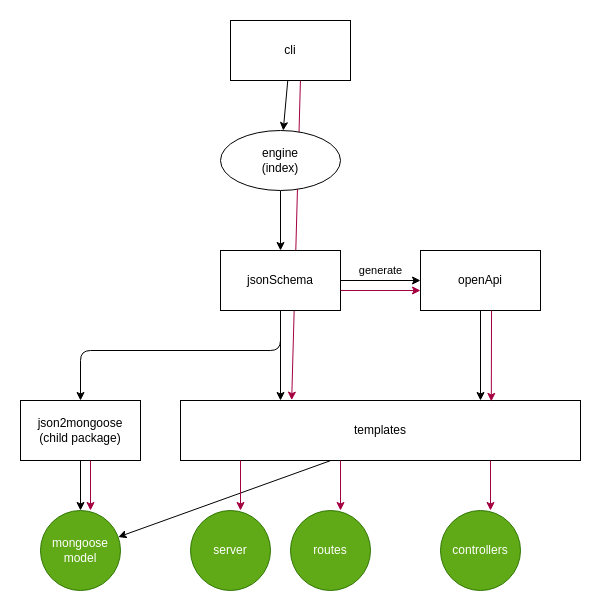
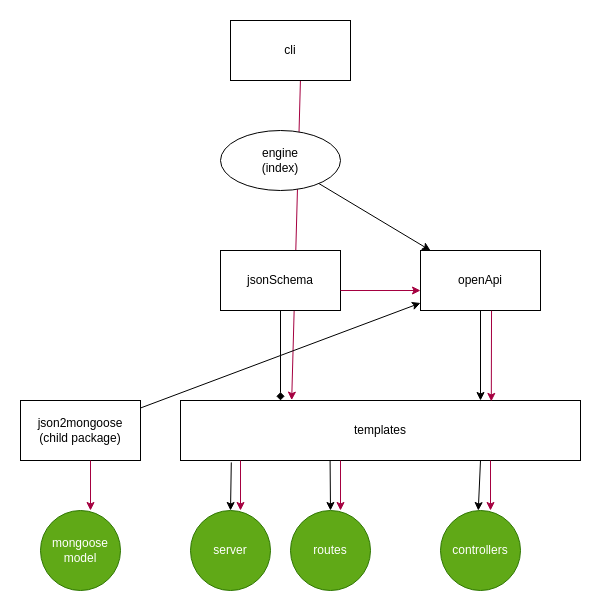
(286, 102) -> none
(281, 217) -> (372, 215)
(377, 281) -> none
(162, 351) -> none
(281, 392) -> (281, 392)
(81, 482) -> (278, 357)
none -> (480, 482)
none -> (231, 483)
(227, 498) -> (330, 482)
